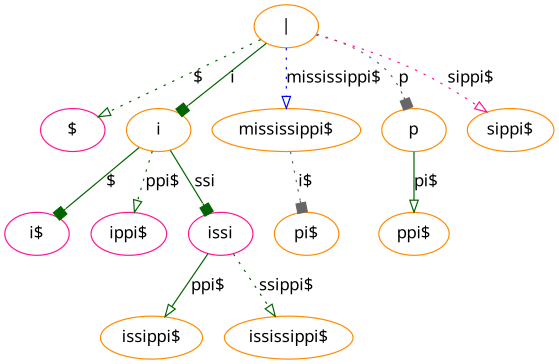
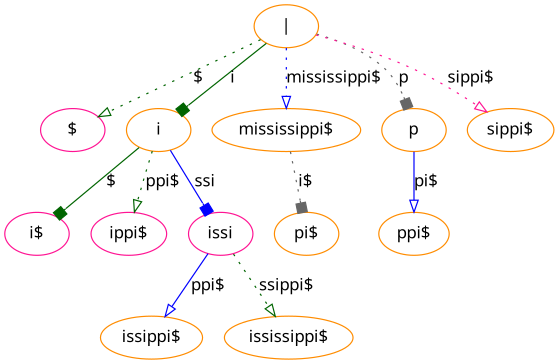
(414, 176) -> (414, 176)
(187, 177) -> (187, 177)
(190, 280) -> (190, 280)
